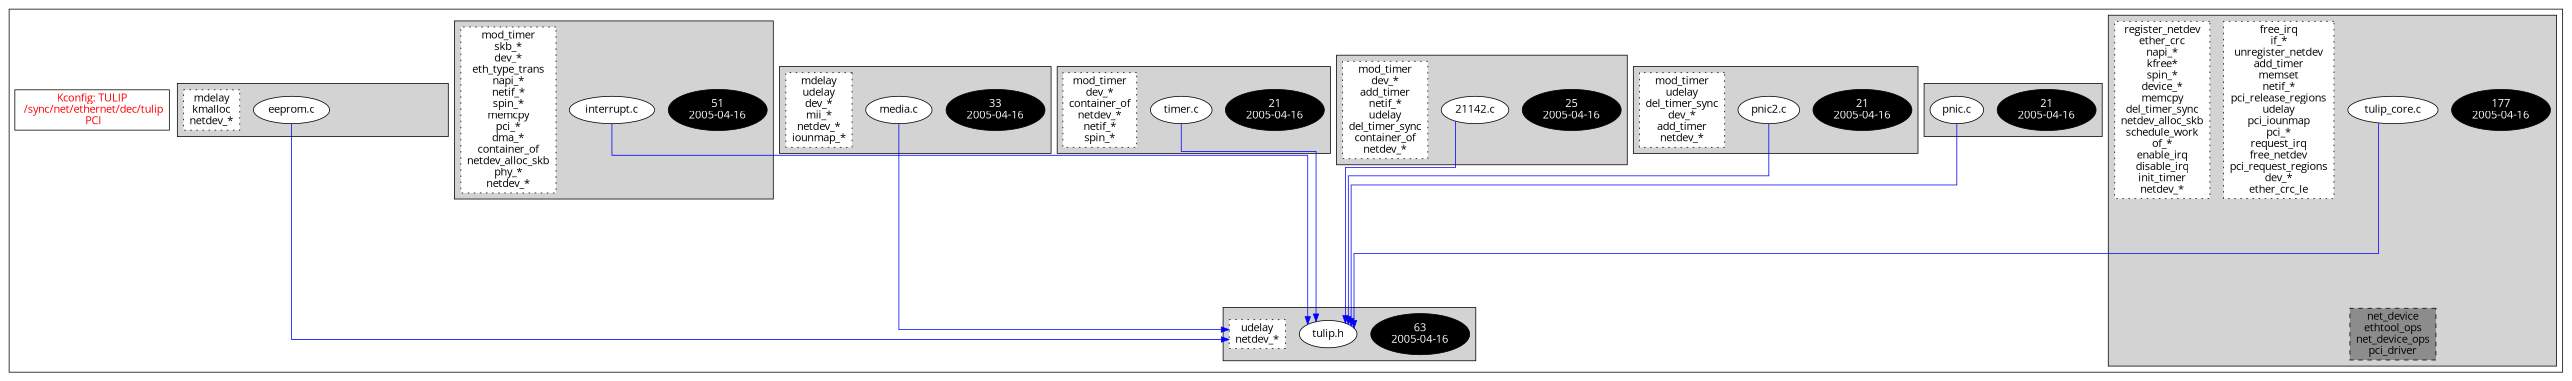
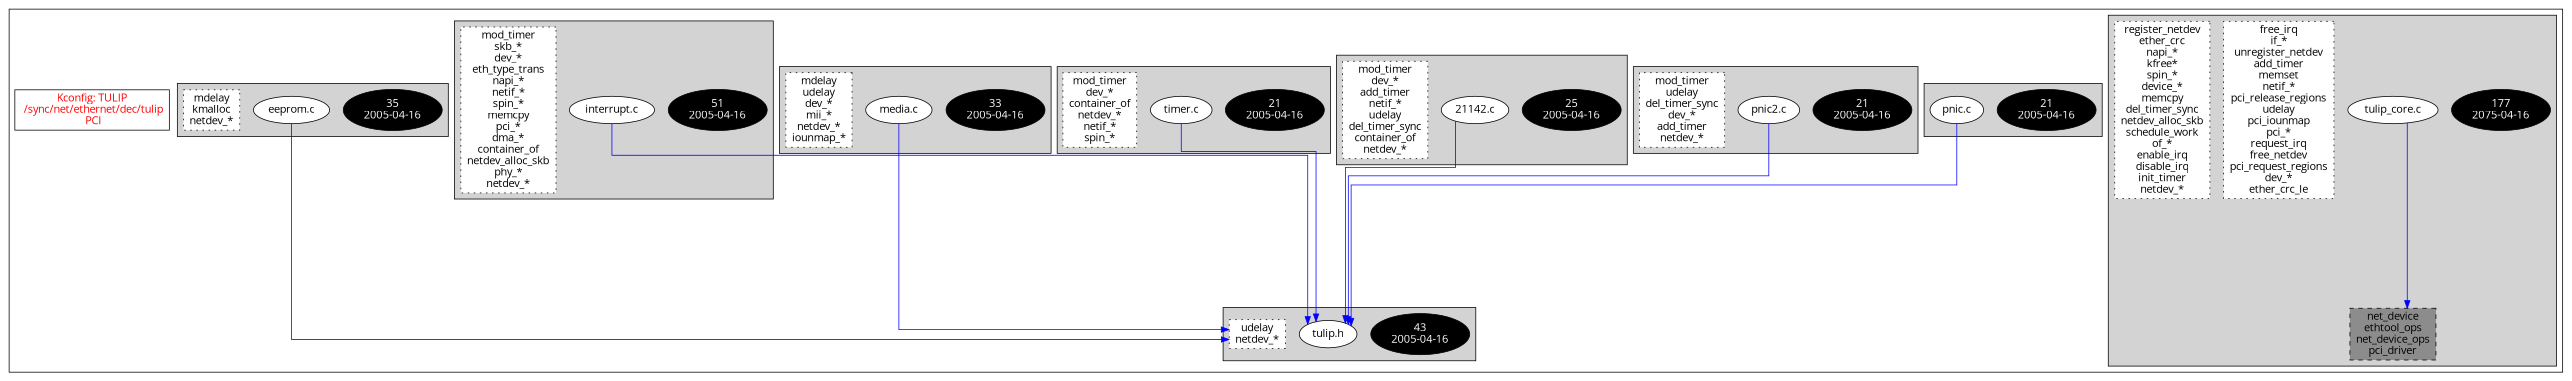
none -> (393, 110)
(2501, 110) -> (2501, 110)
(1898, 253) -> (2407, 212)
(1420, 334) -> (1420, 334)
